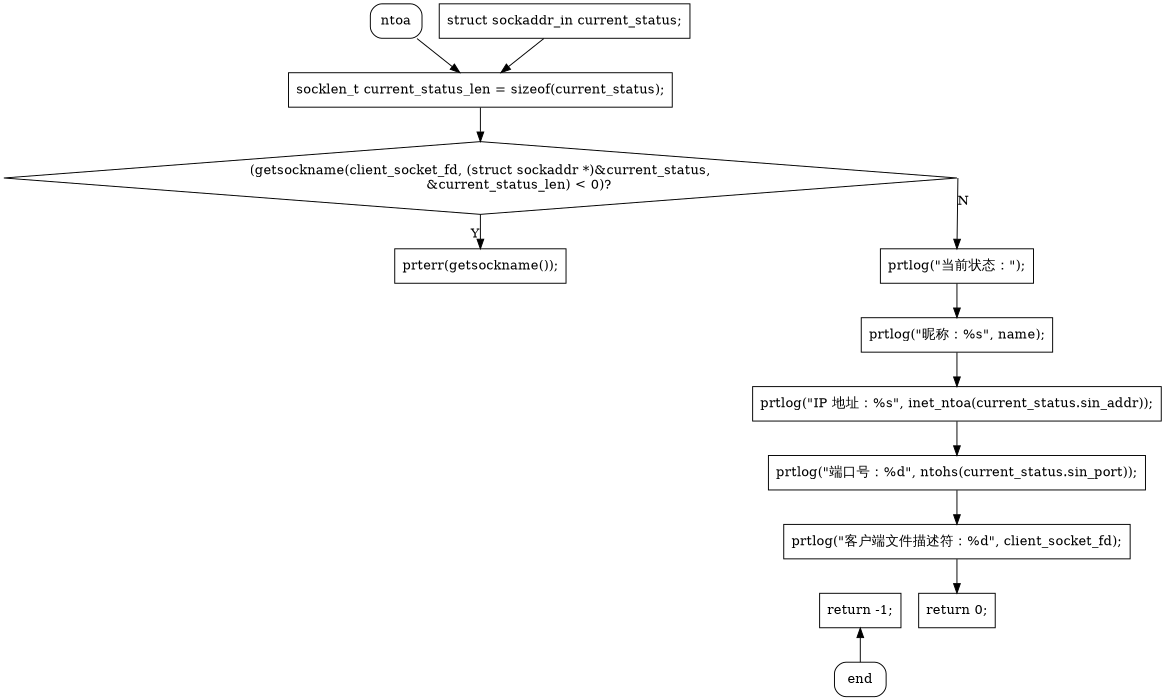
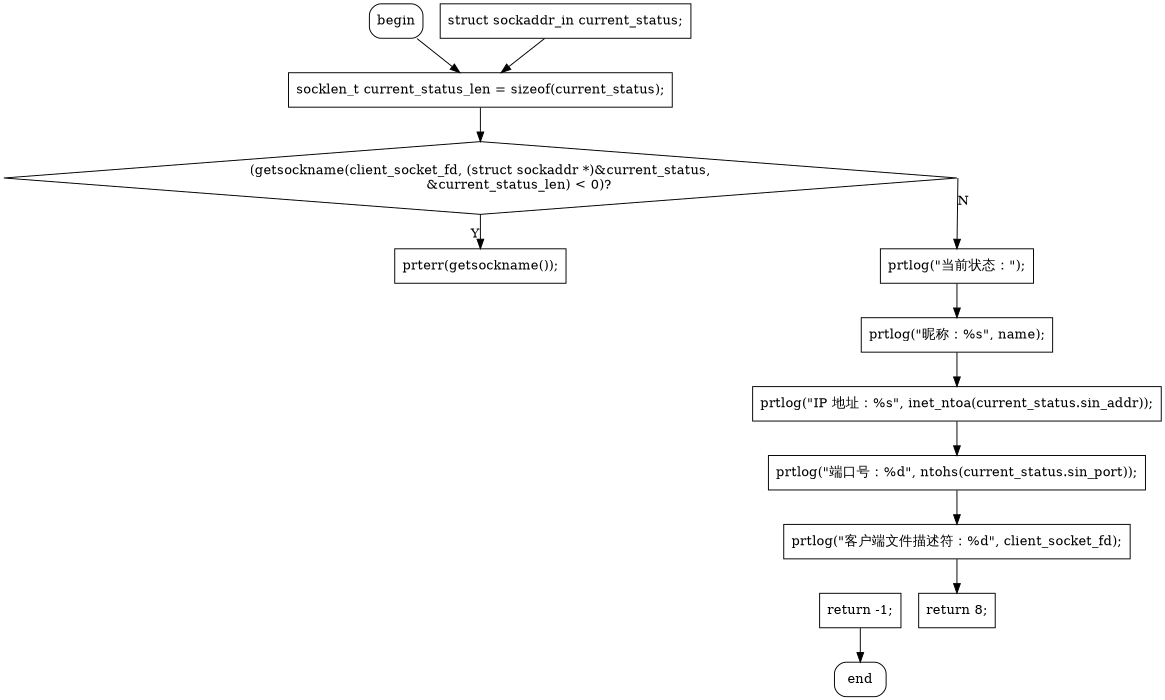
(396, 21) -> (396, 21)
(957, 611) -> (957, 611)
(860, 650) -> (860, 640)
